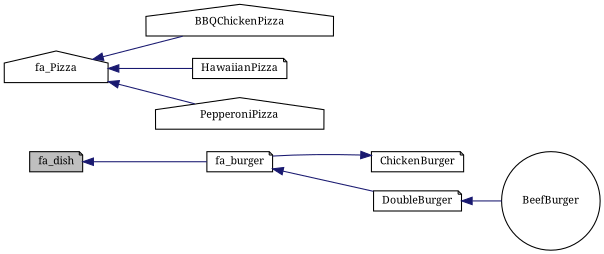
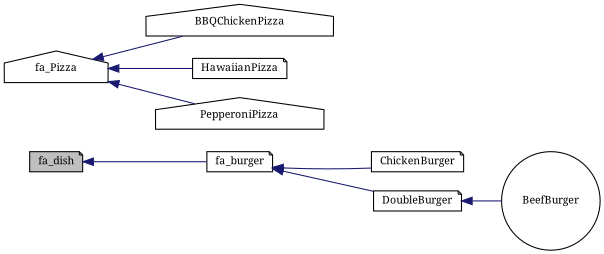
(317, 155) -> (327, 169)
